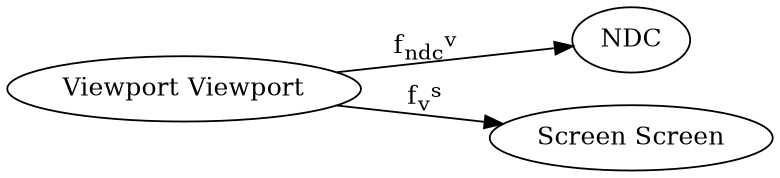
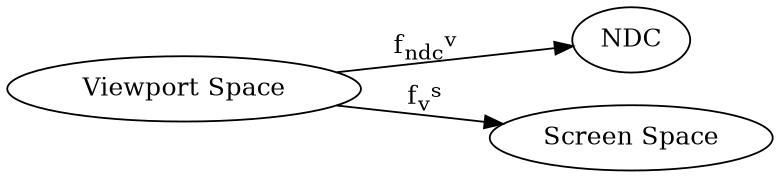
(184, 89) -> (184, 89)
(631, 138) -> (631, 138)
